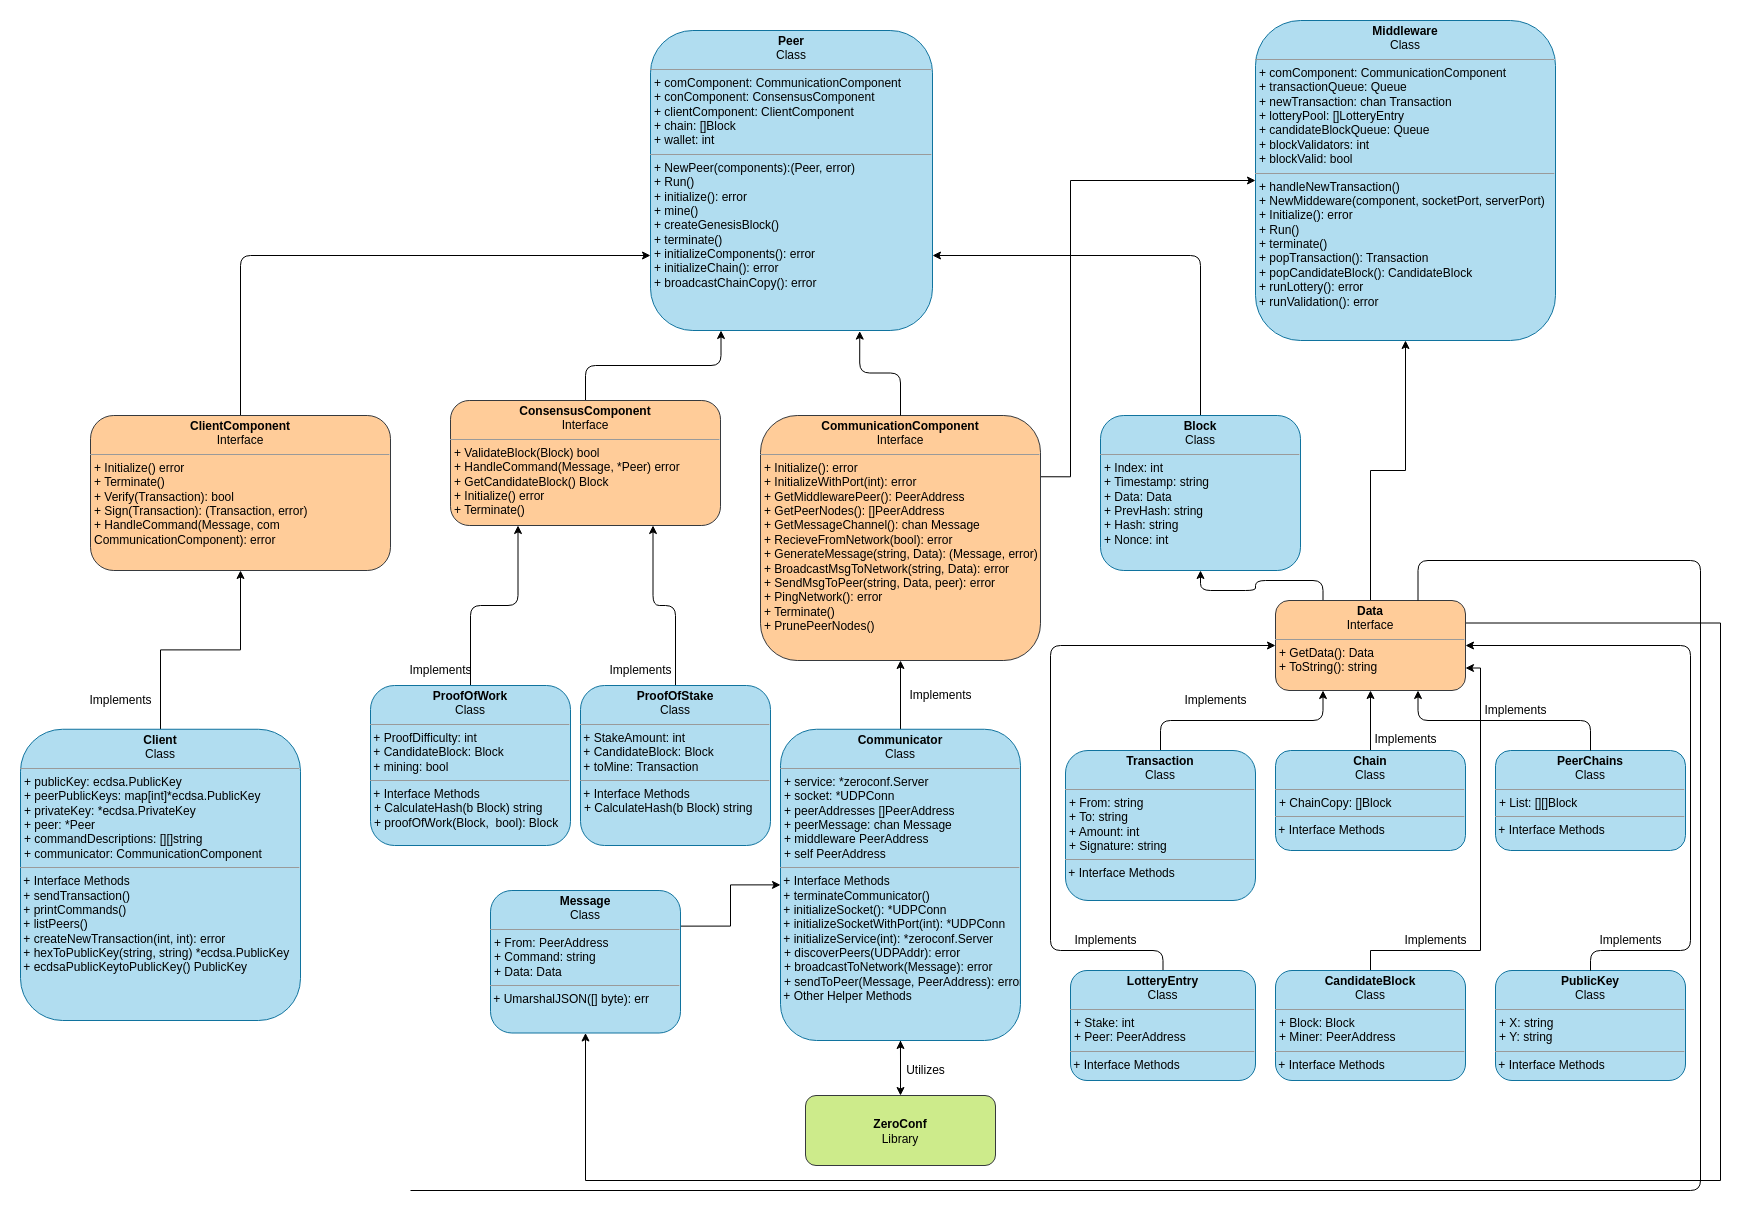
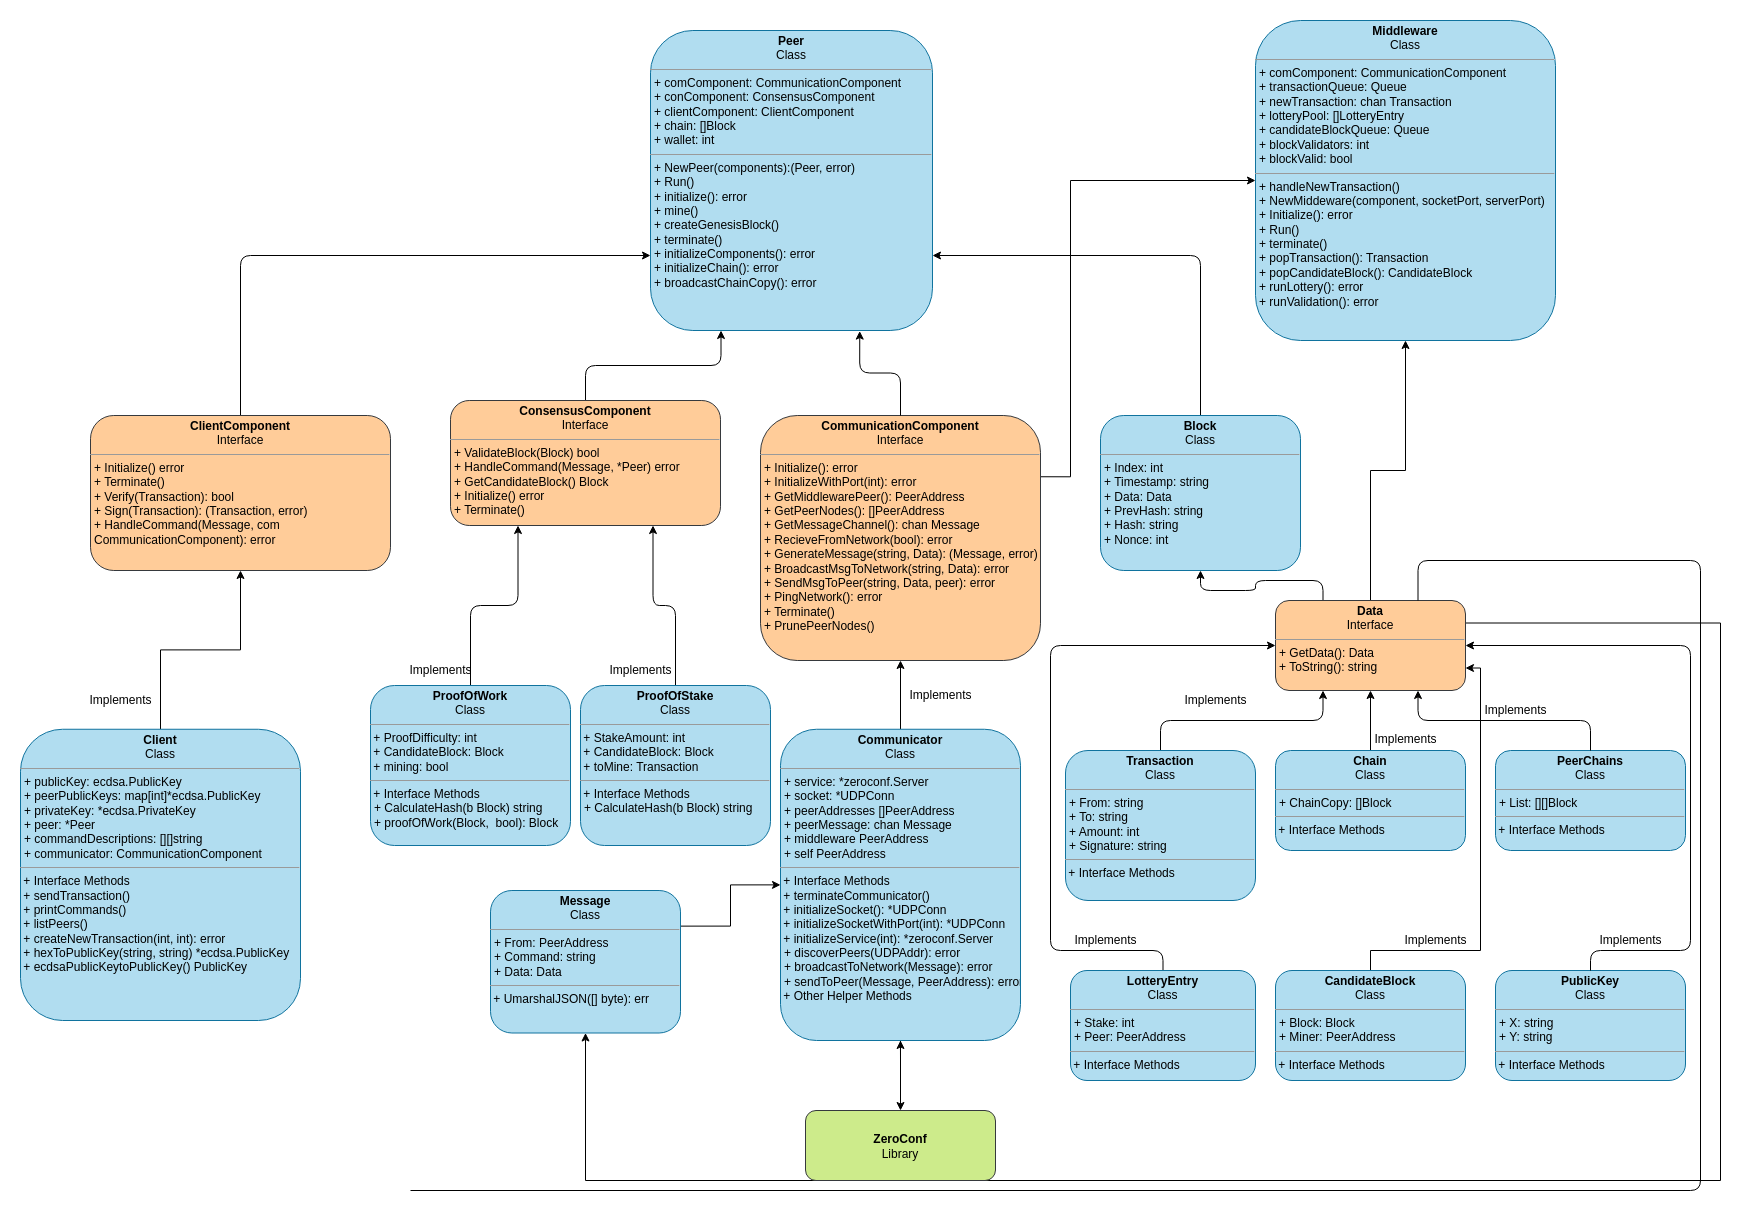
(926, 1071) -> none
(901, 1131) -> (901, 1146)
